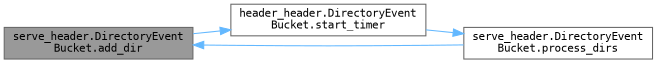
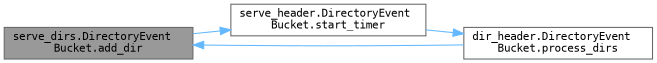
(328, 20) -> (328, 20)
(99, 43) -> (99, 43)
(558, 43) -> (558, 43)
